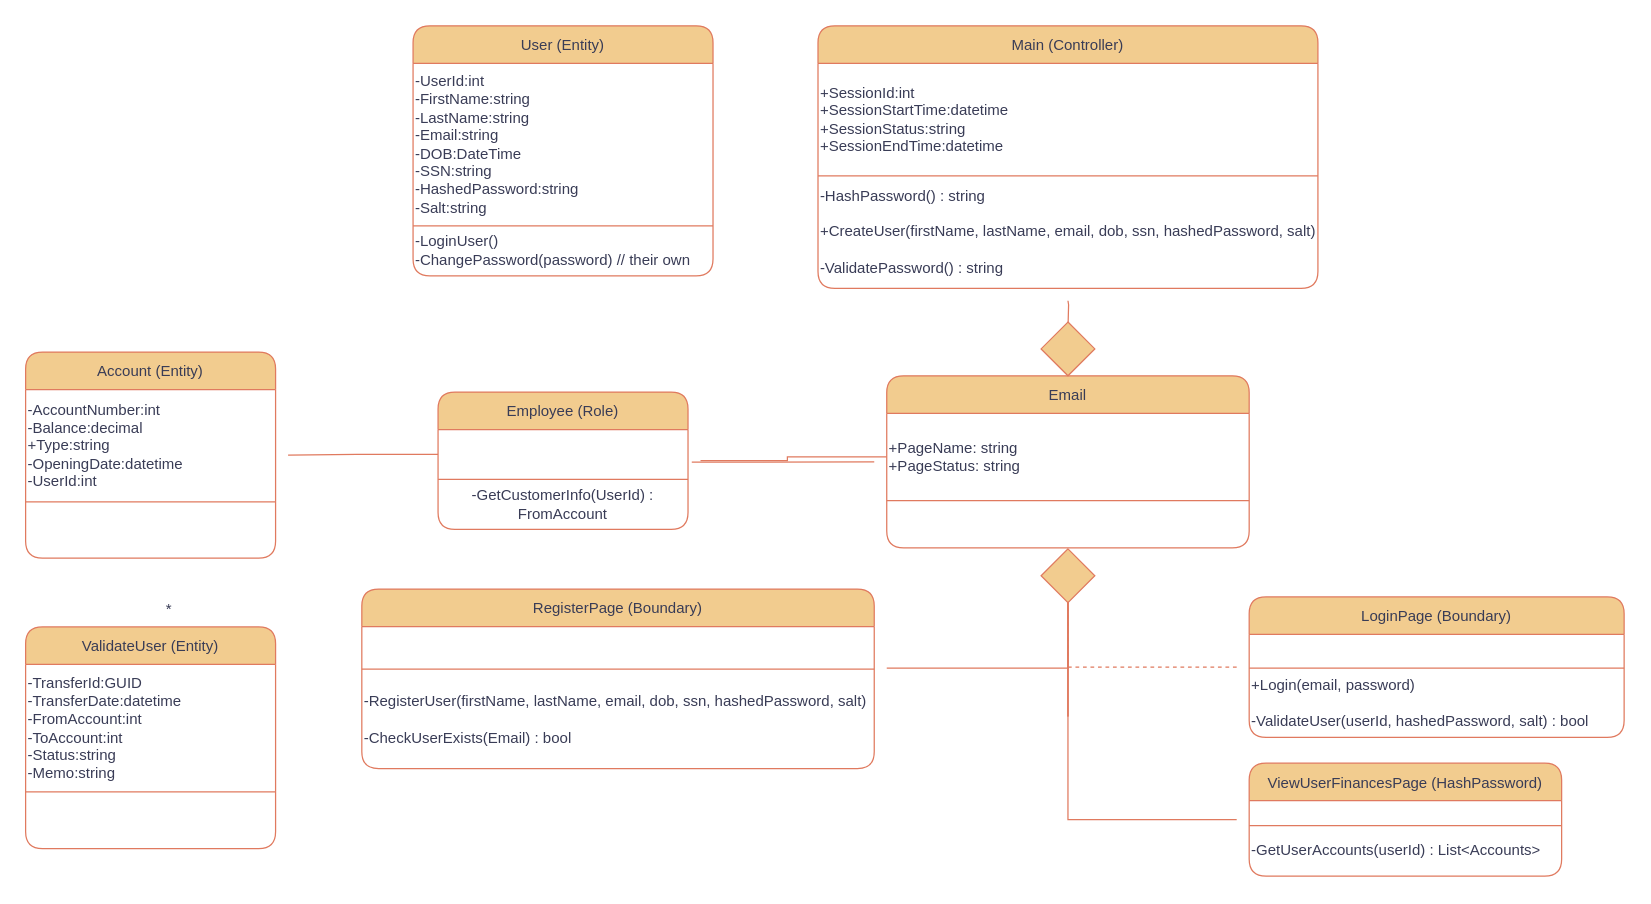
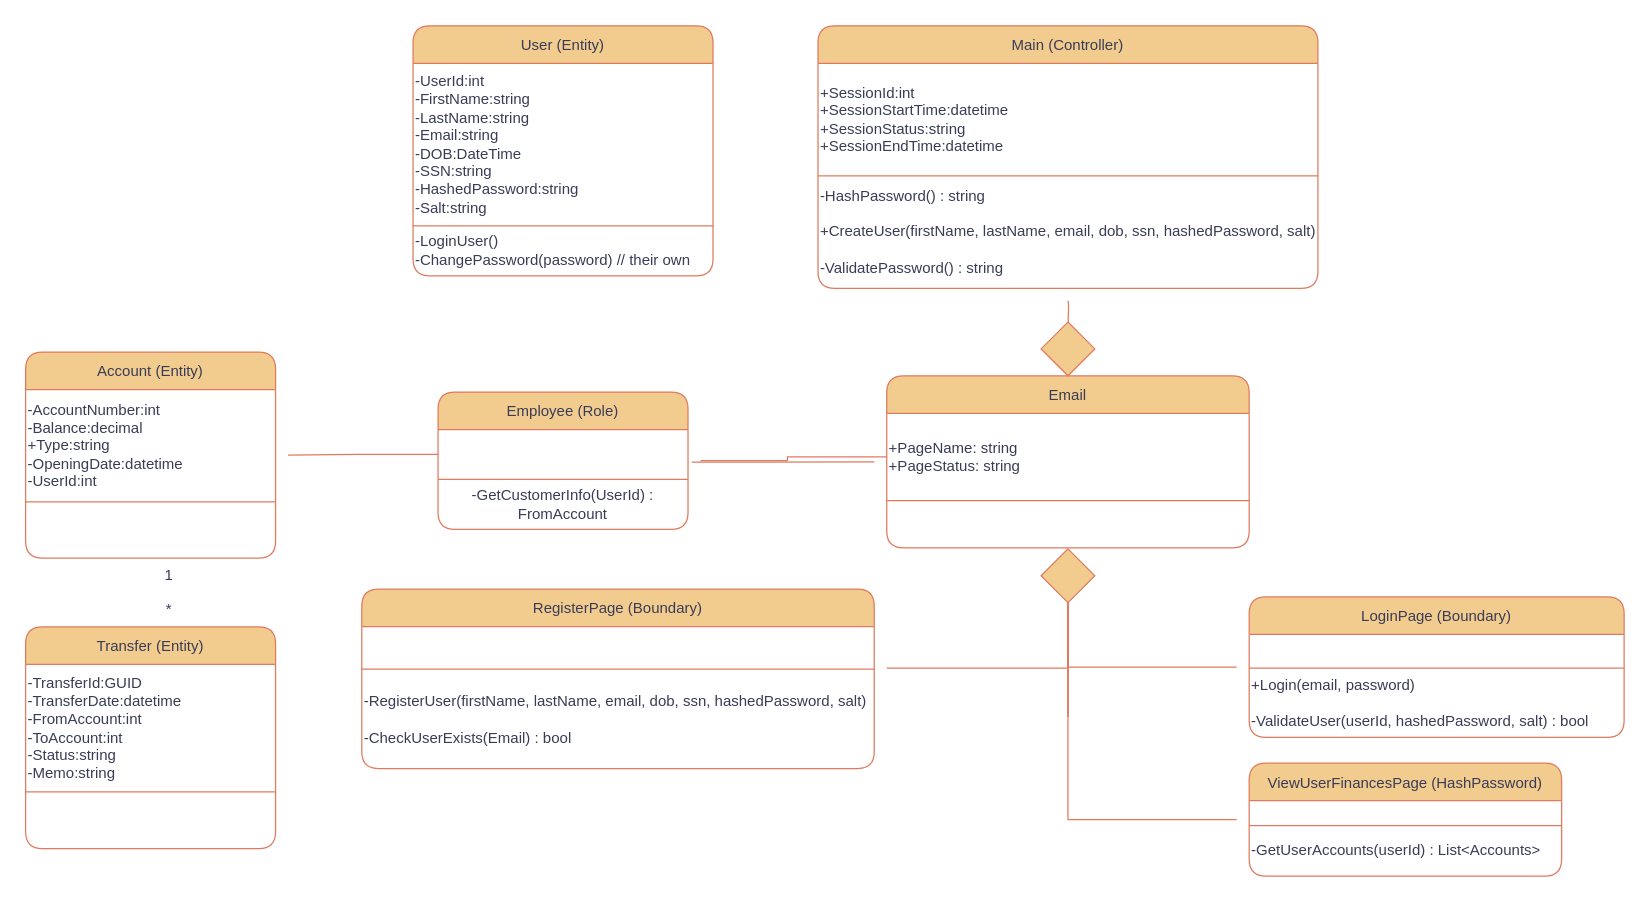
none -> (169, 576)
(150, 646) -> (150, 646)
(1153, 667) -> (1153, 667)
